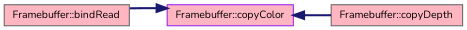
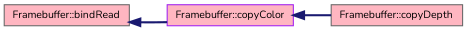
(143, 8) -> (154, 22)
